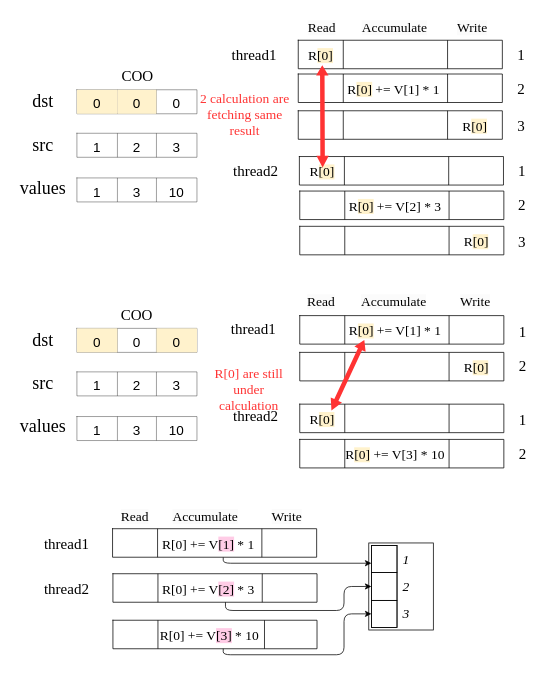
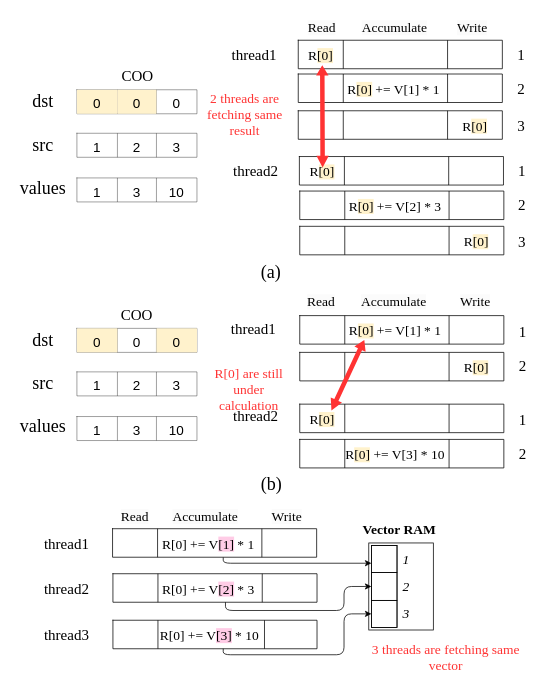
(245, 102) -> (245, 102)
none -> (271, 272)
none -> (271, 484)
none -> (399, 529)
none -> (67, 634)
none -> (445, 656)
